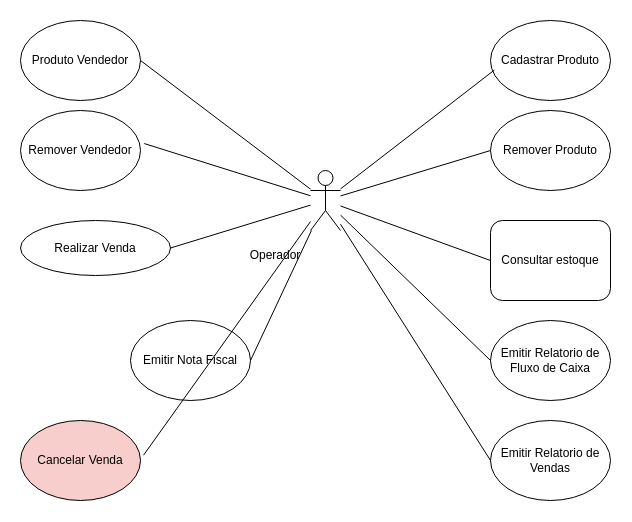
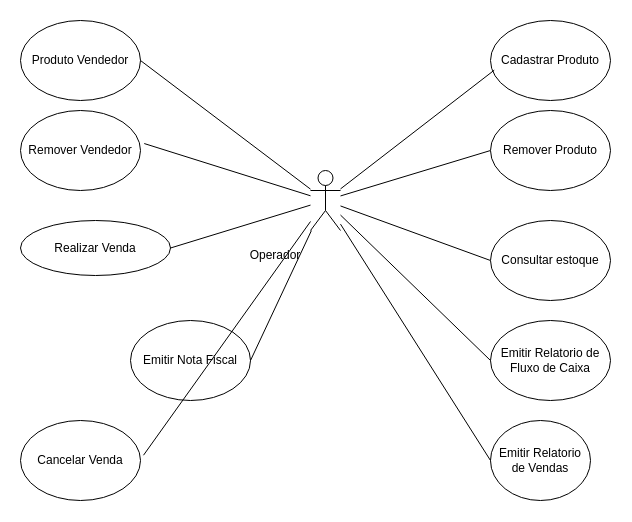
(551, 261) -> (551, 261)
(81, 461) -> (81, 461)
(551, 461) -> (541, 461)
